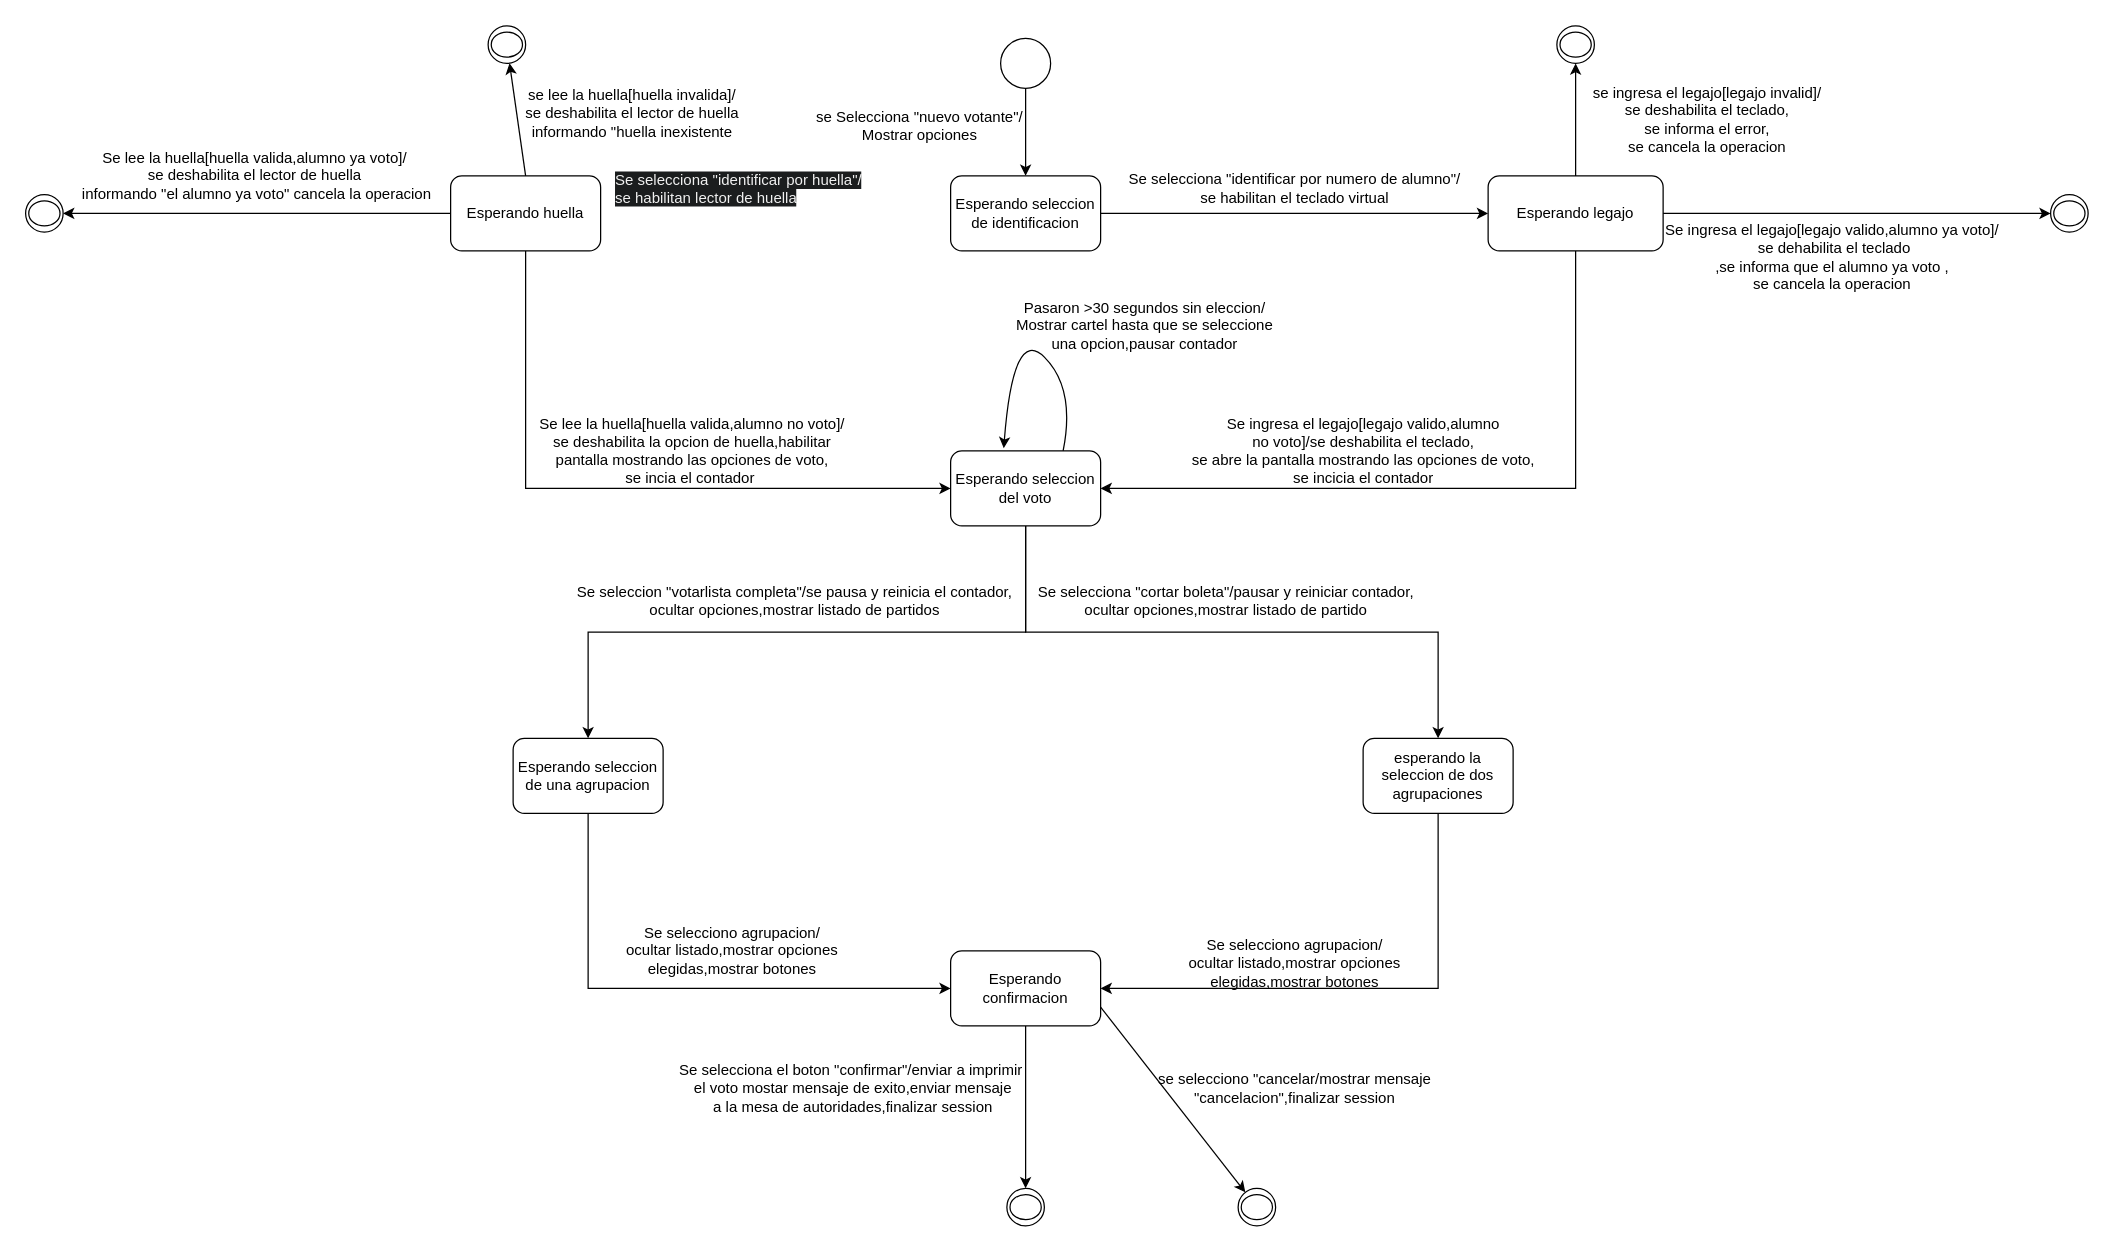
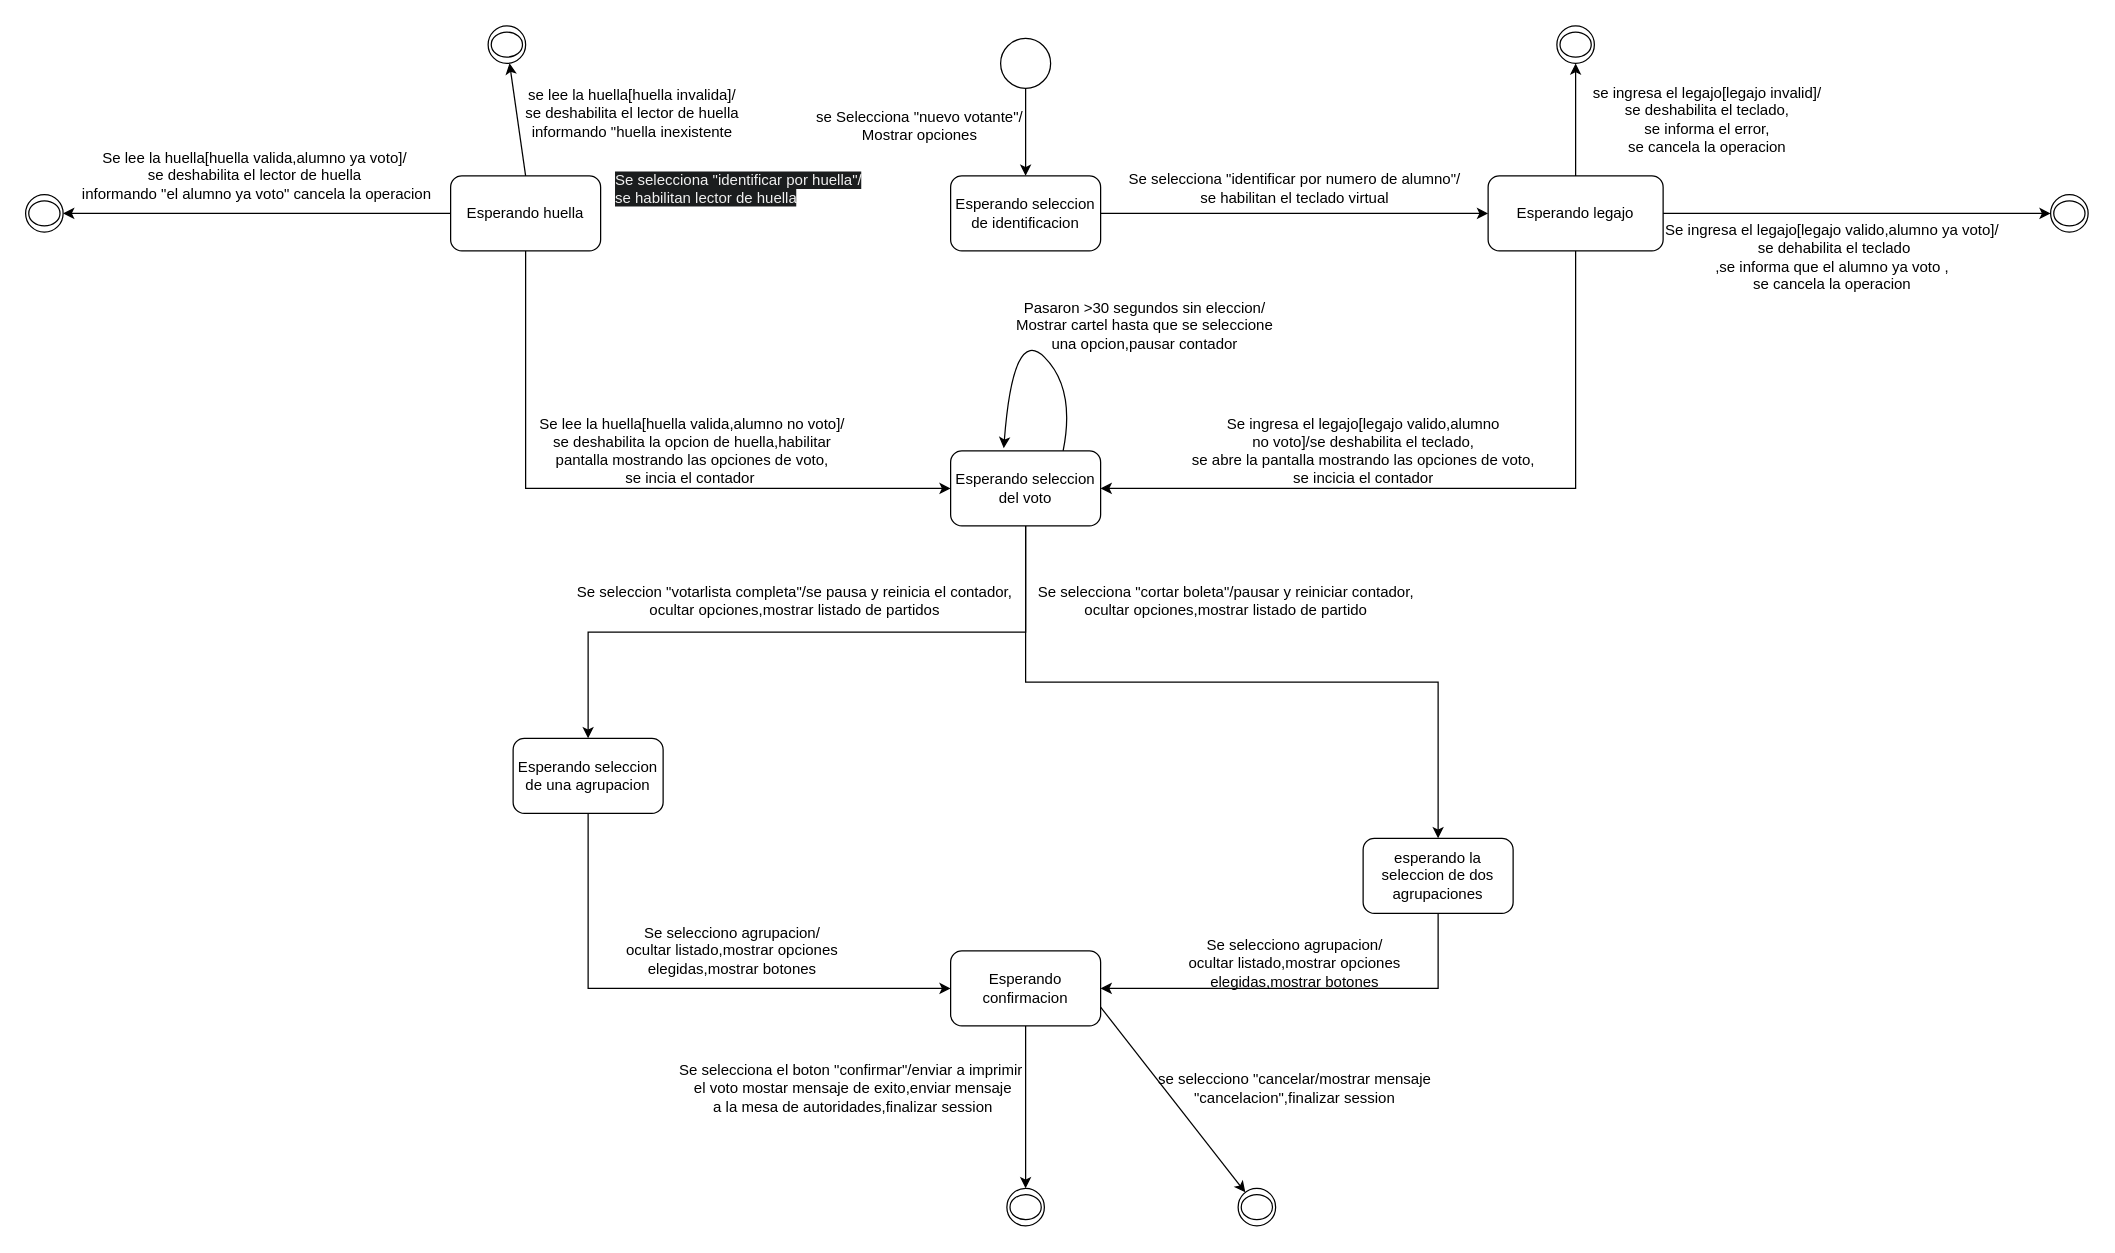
(1438, 776) -> (1438, 876)
